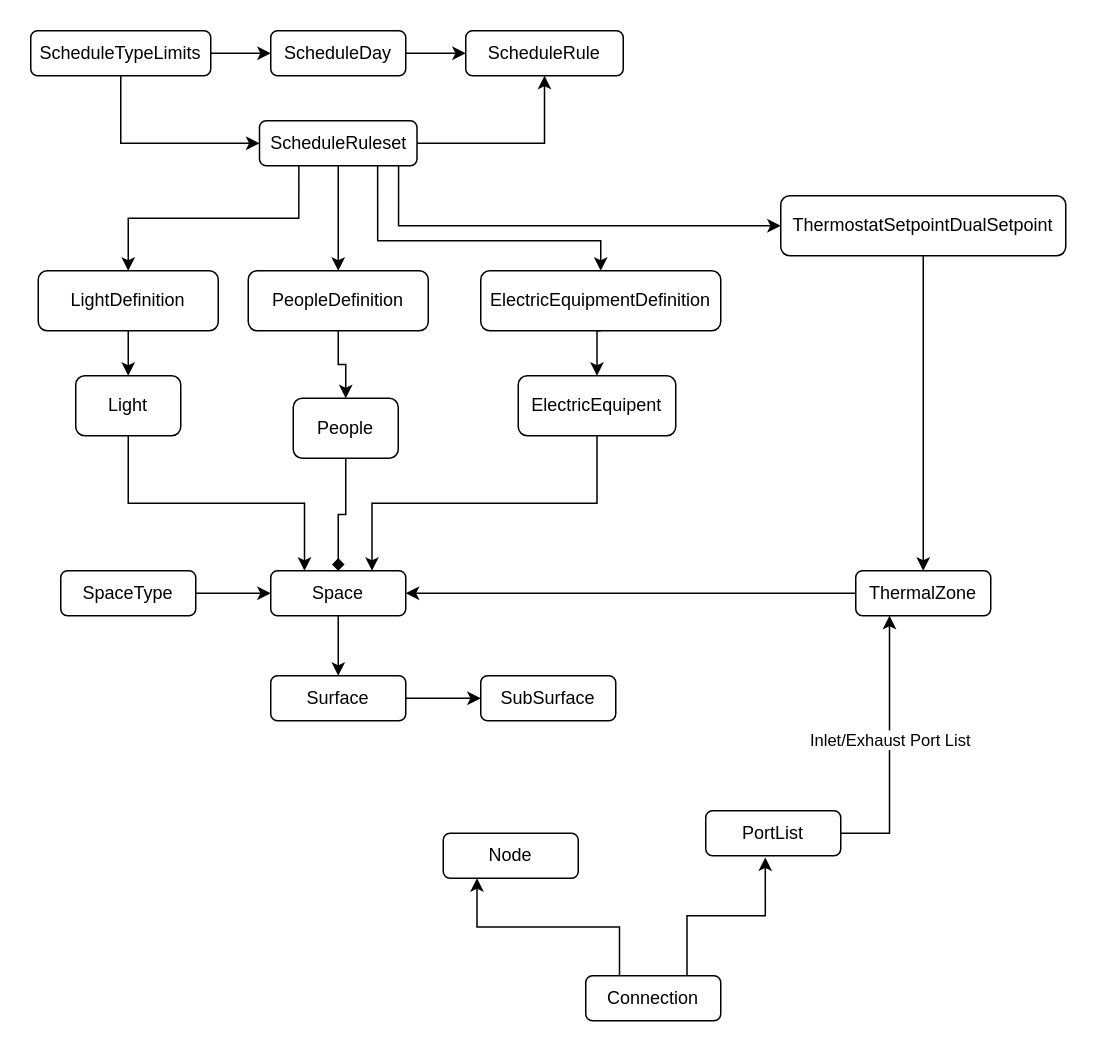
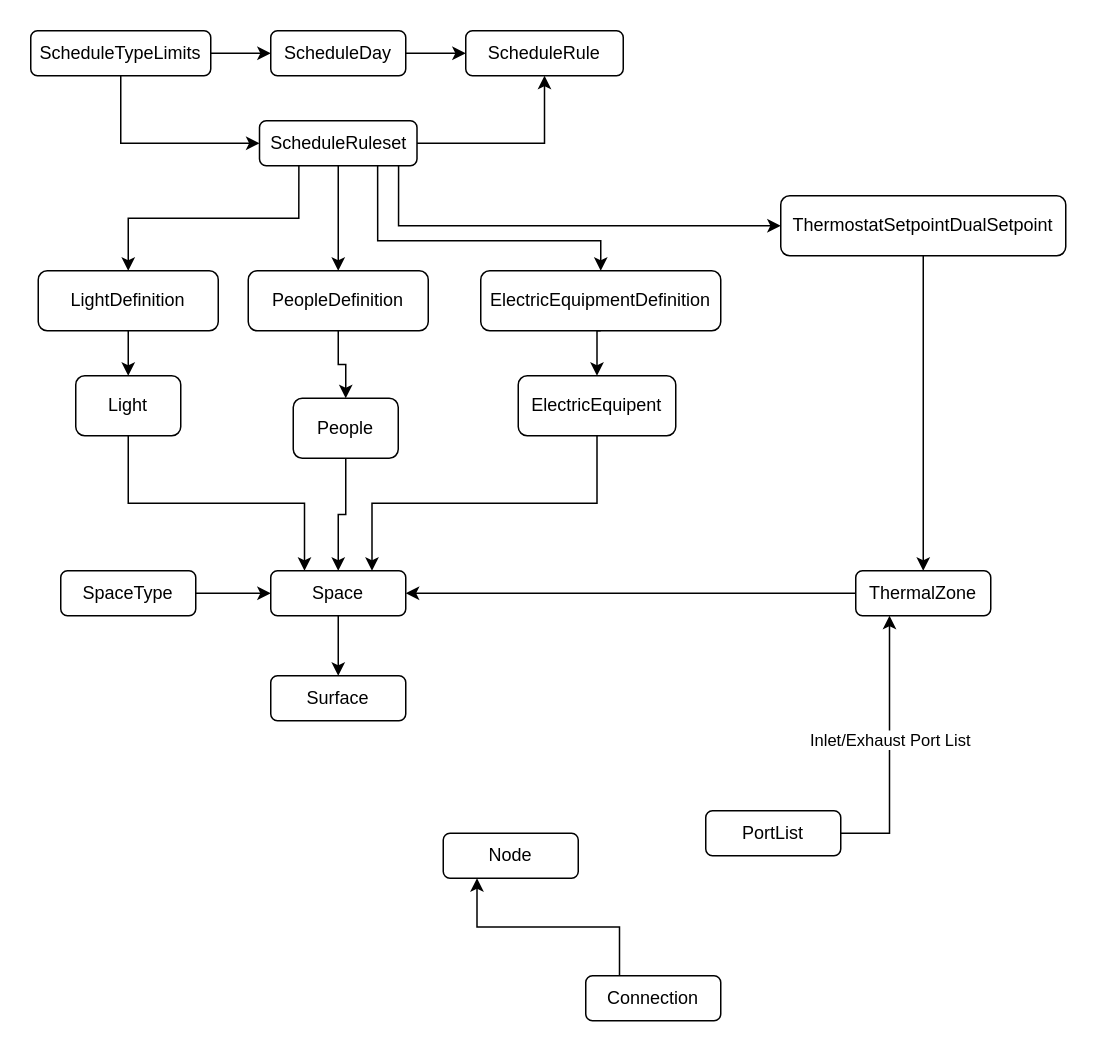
(338, 558) -> (338, 559)
(438, 698) -> none
(548, 698) -> none
(720, 916) -> none
